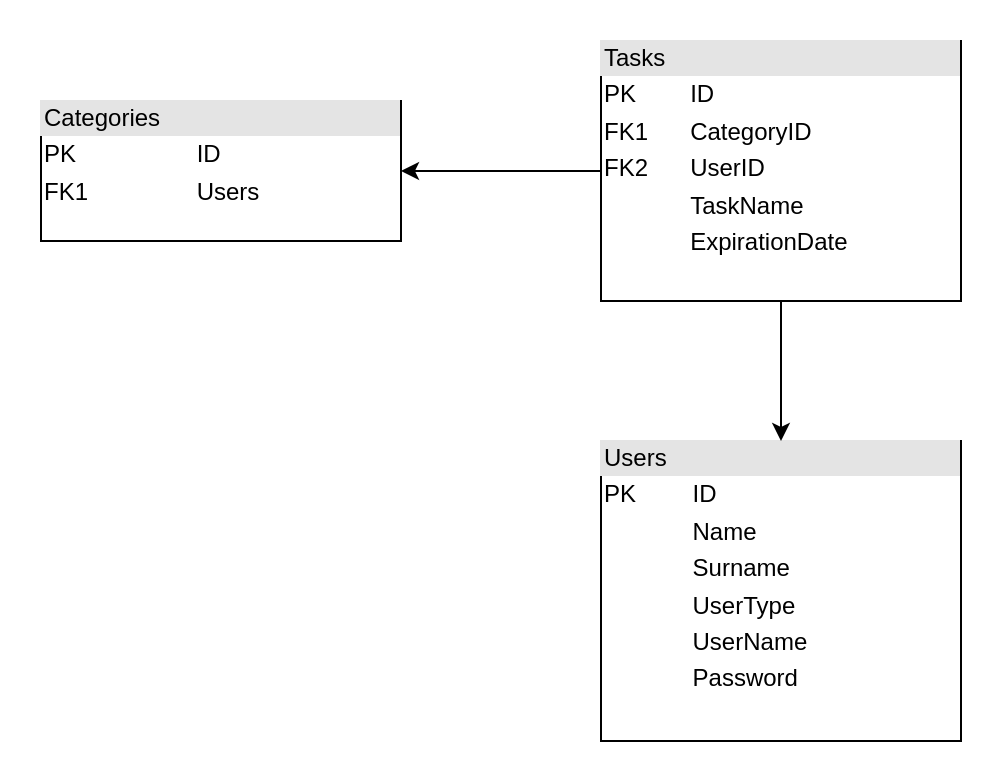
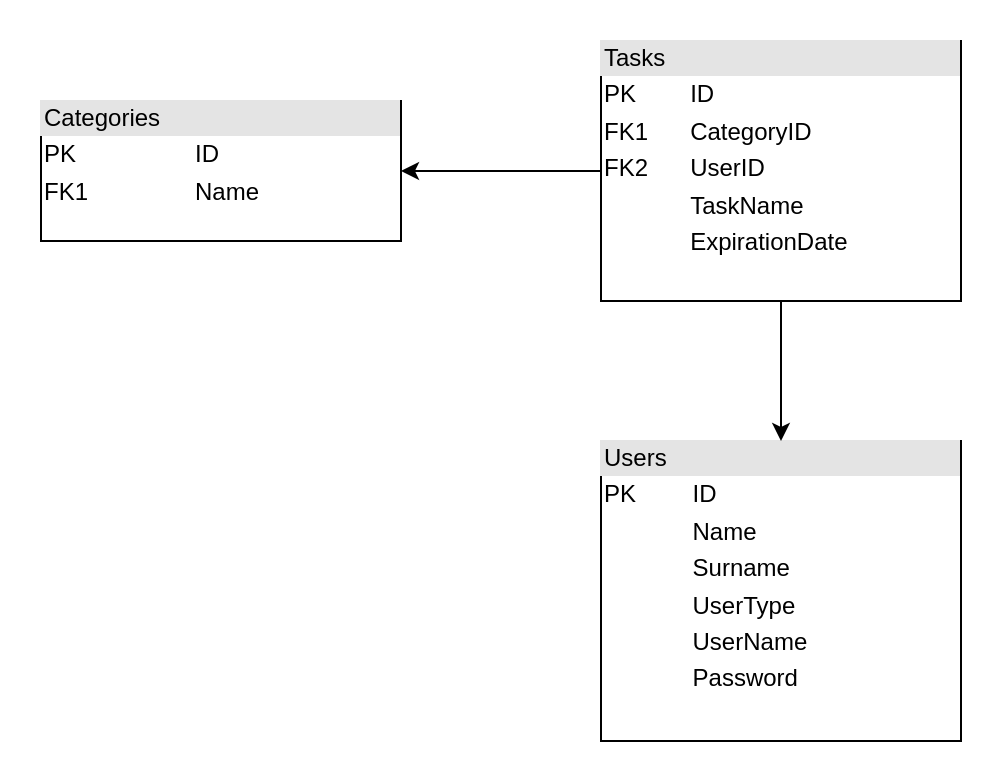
(105, 144) -> (105, 144)
